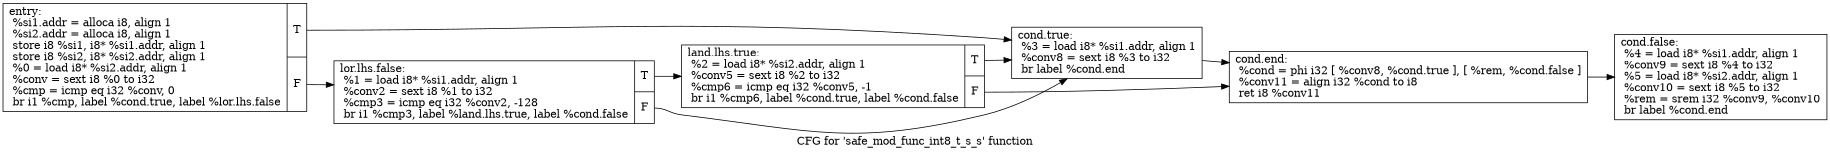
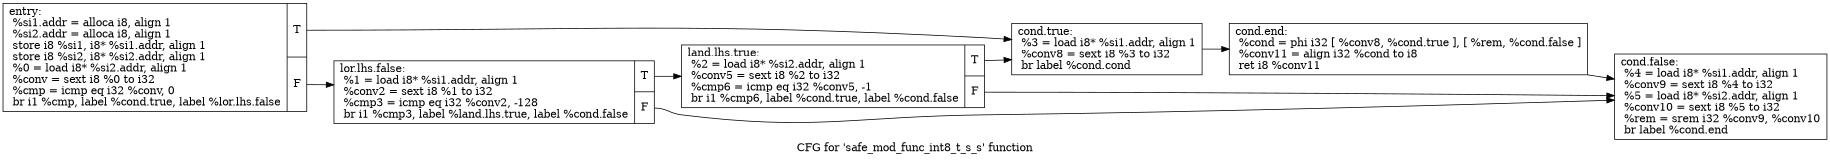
(1071, 70) -> (1074, 66)
(1103, 91) -> (1296, 93)
(861, 133) -> (1130, 113)
